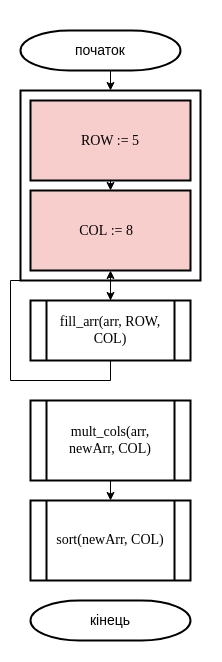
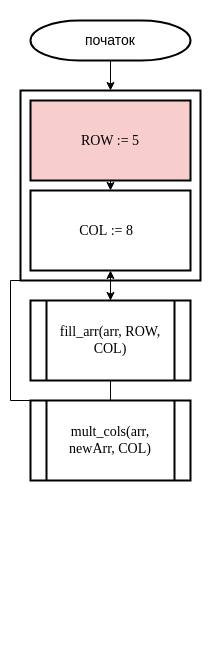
(101, 51) -> (111, 41)
(111, 231) -> (111, 231)
(111, 331) -> (111, 341)
(111, 487) -> none
(111, 541) -> none
(111, 621) -> none
